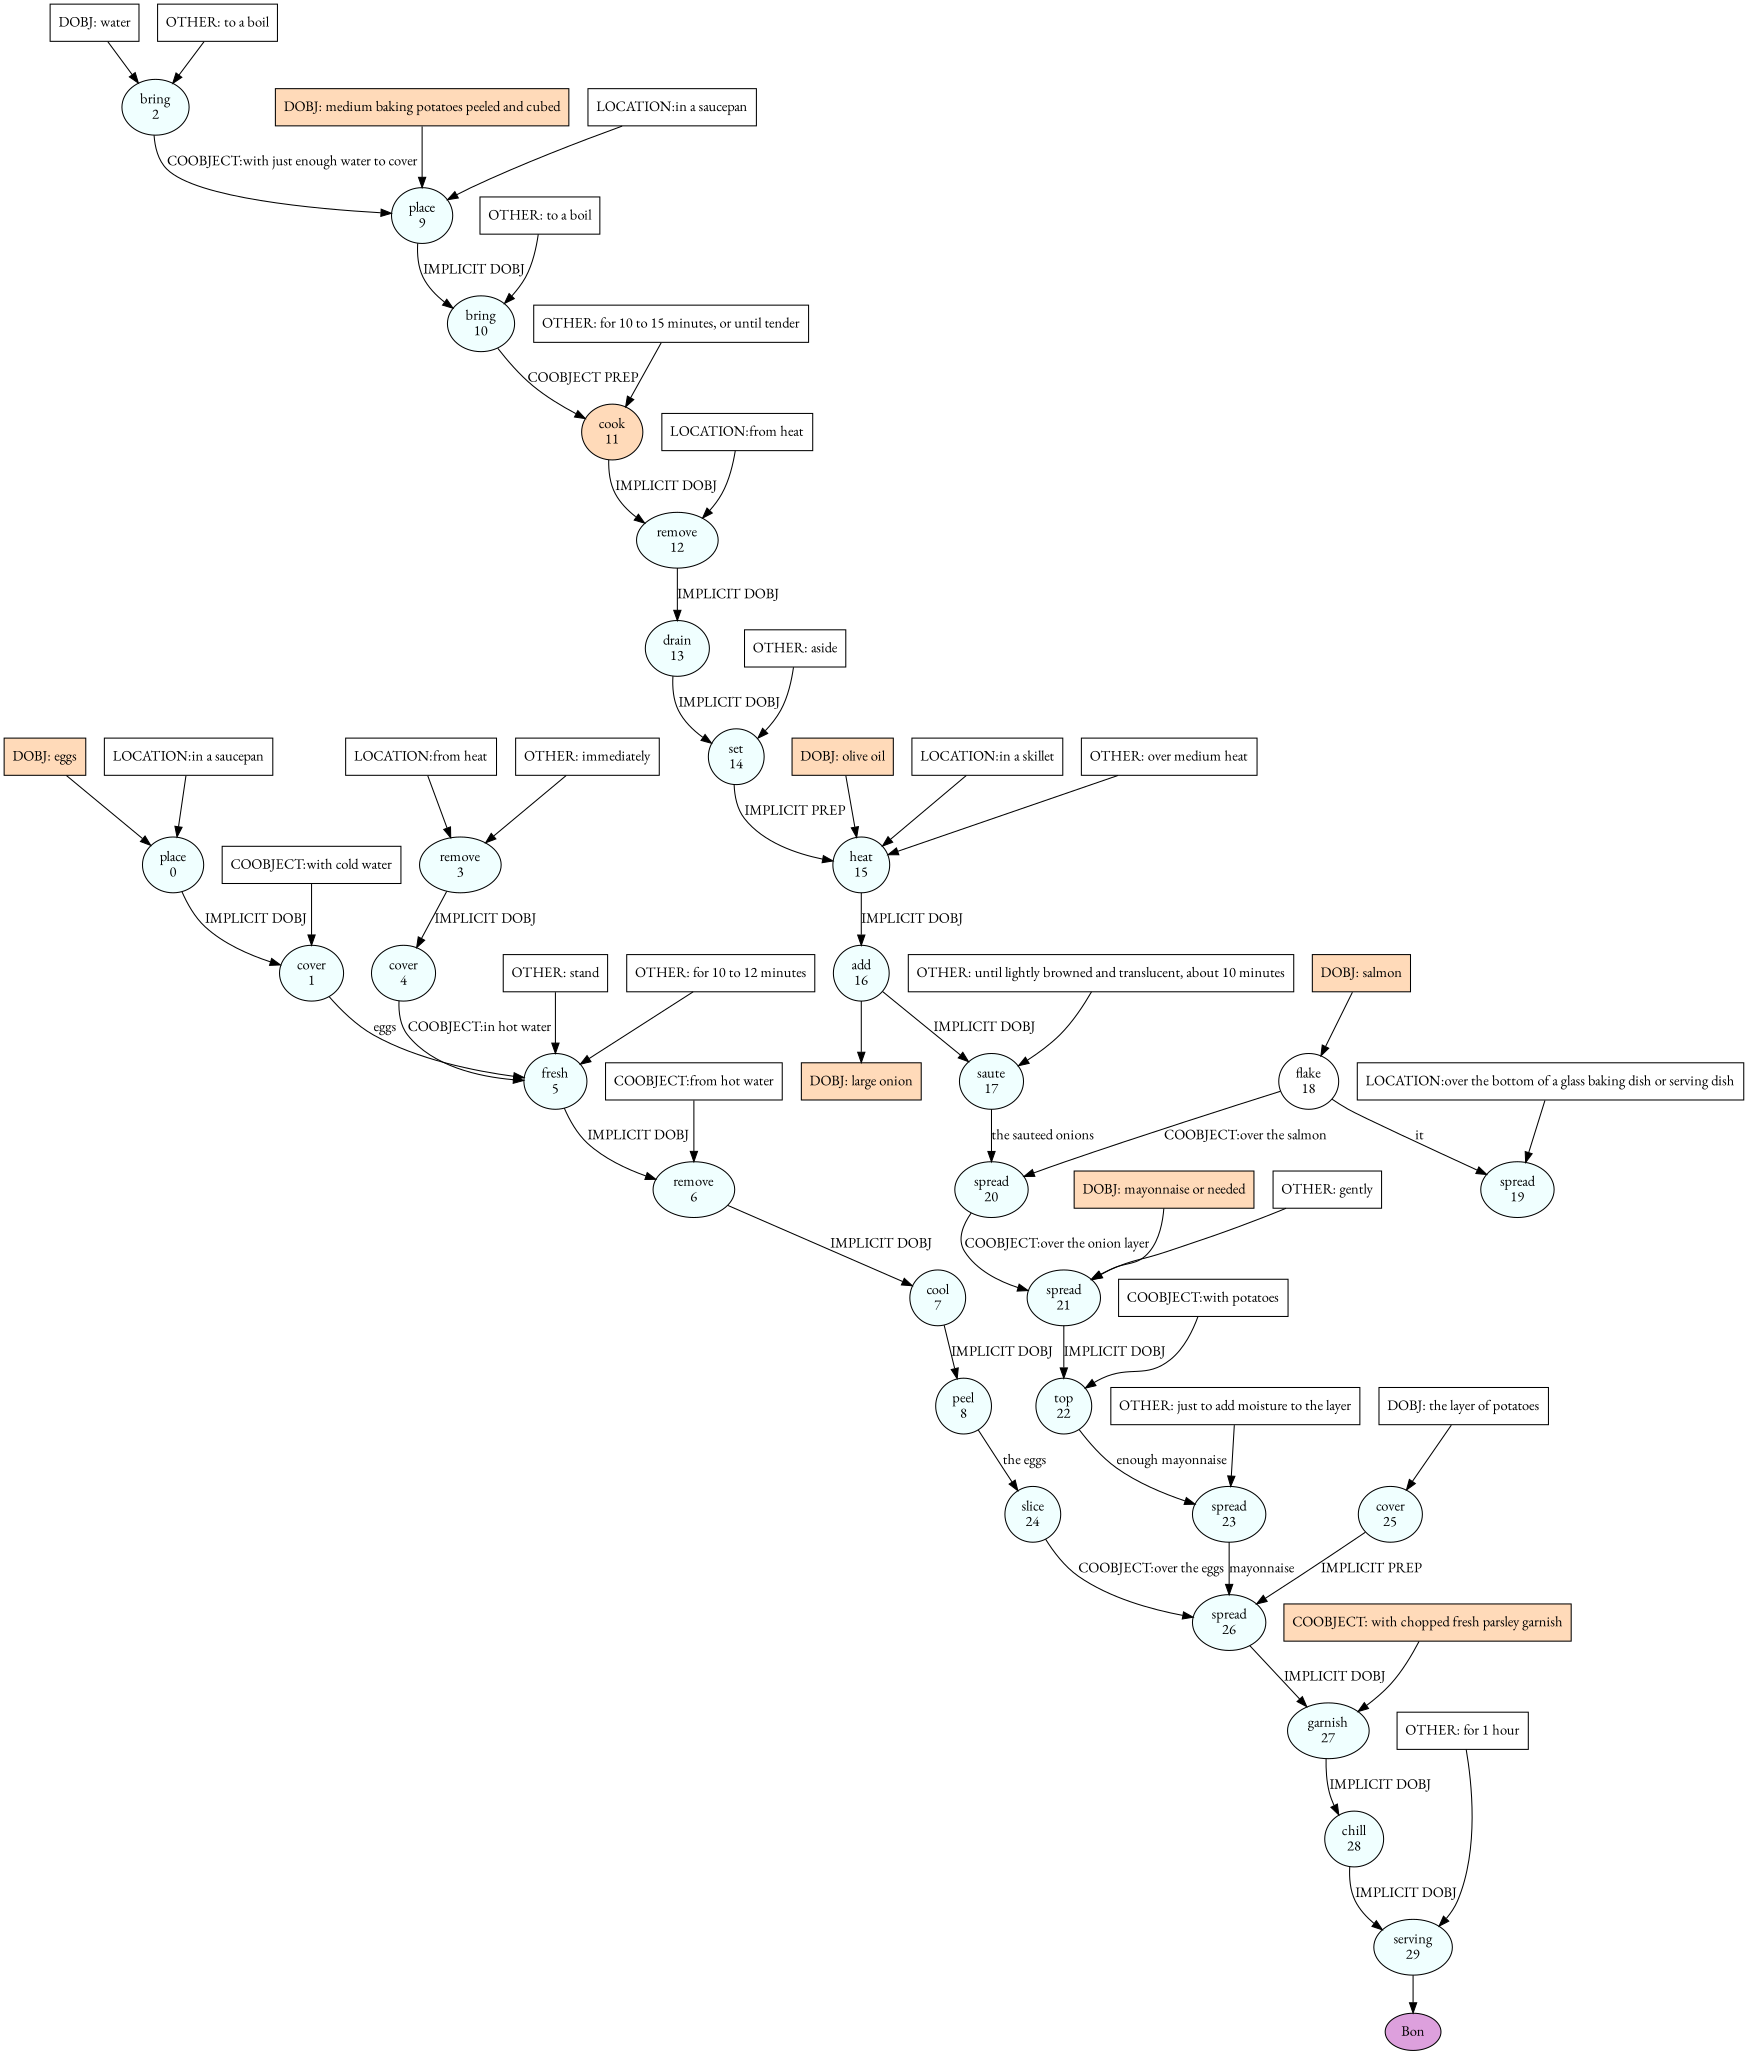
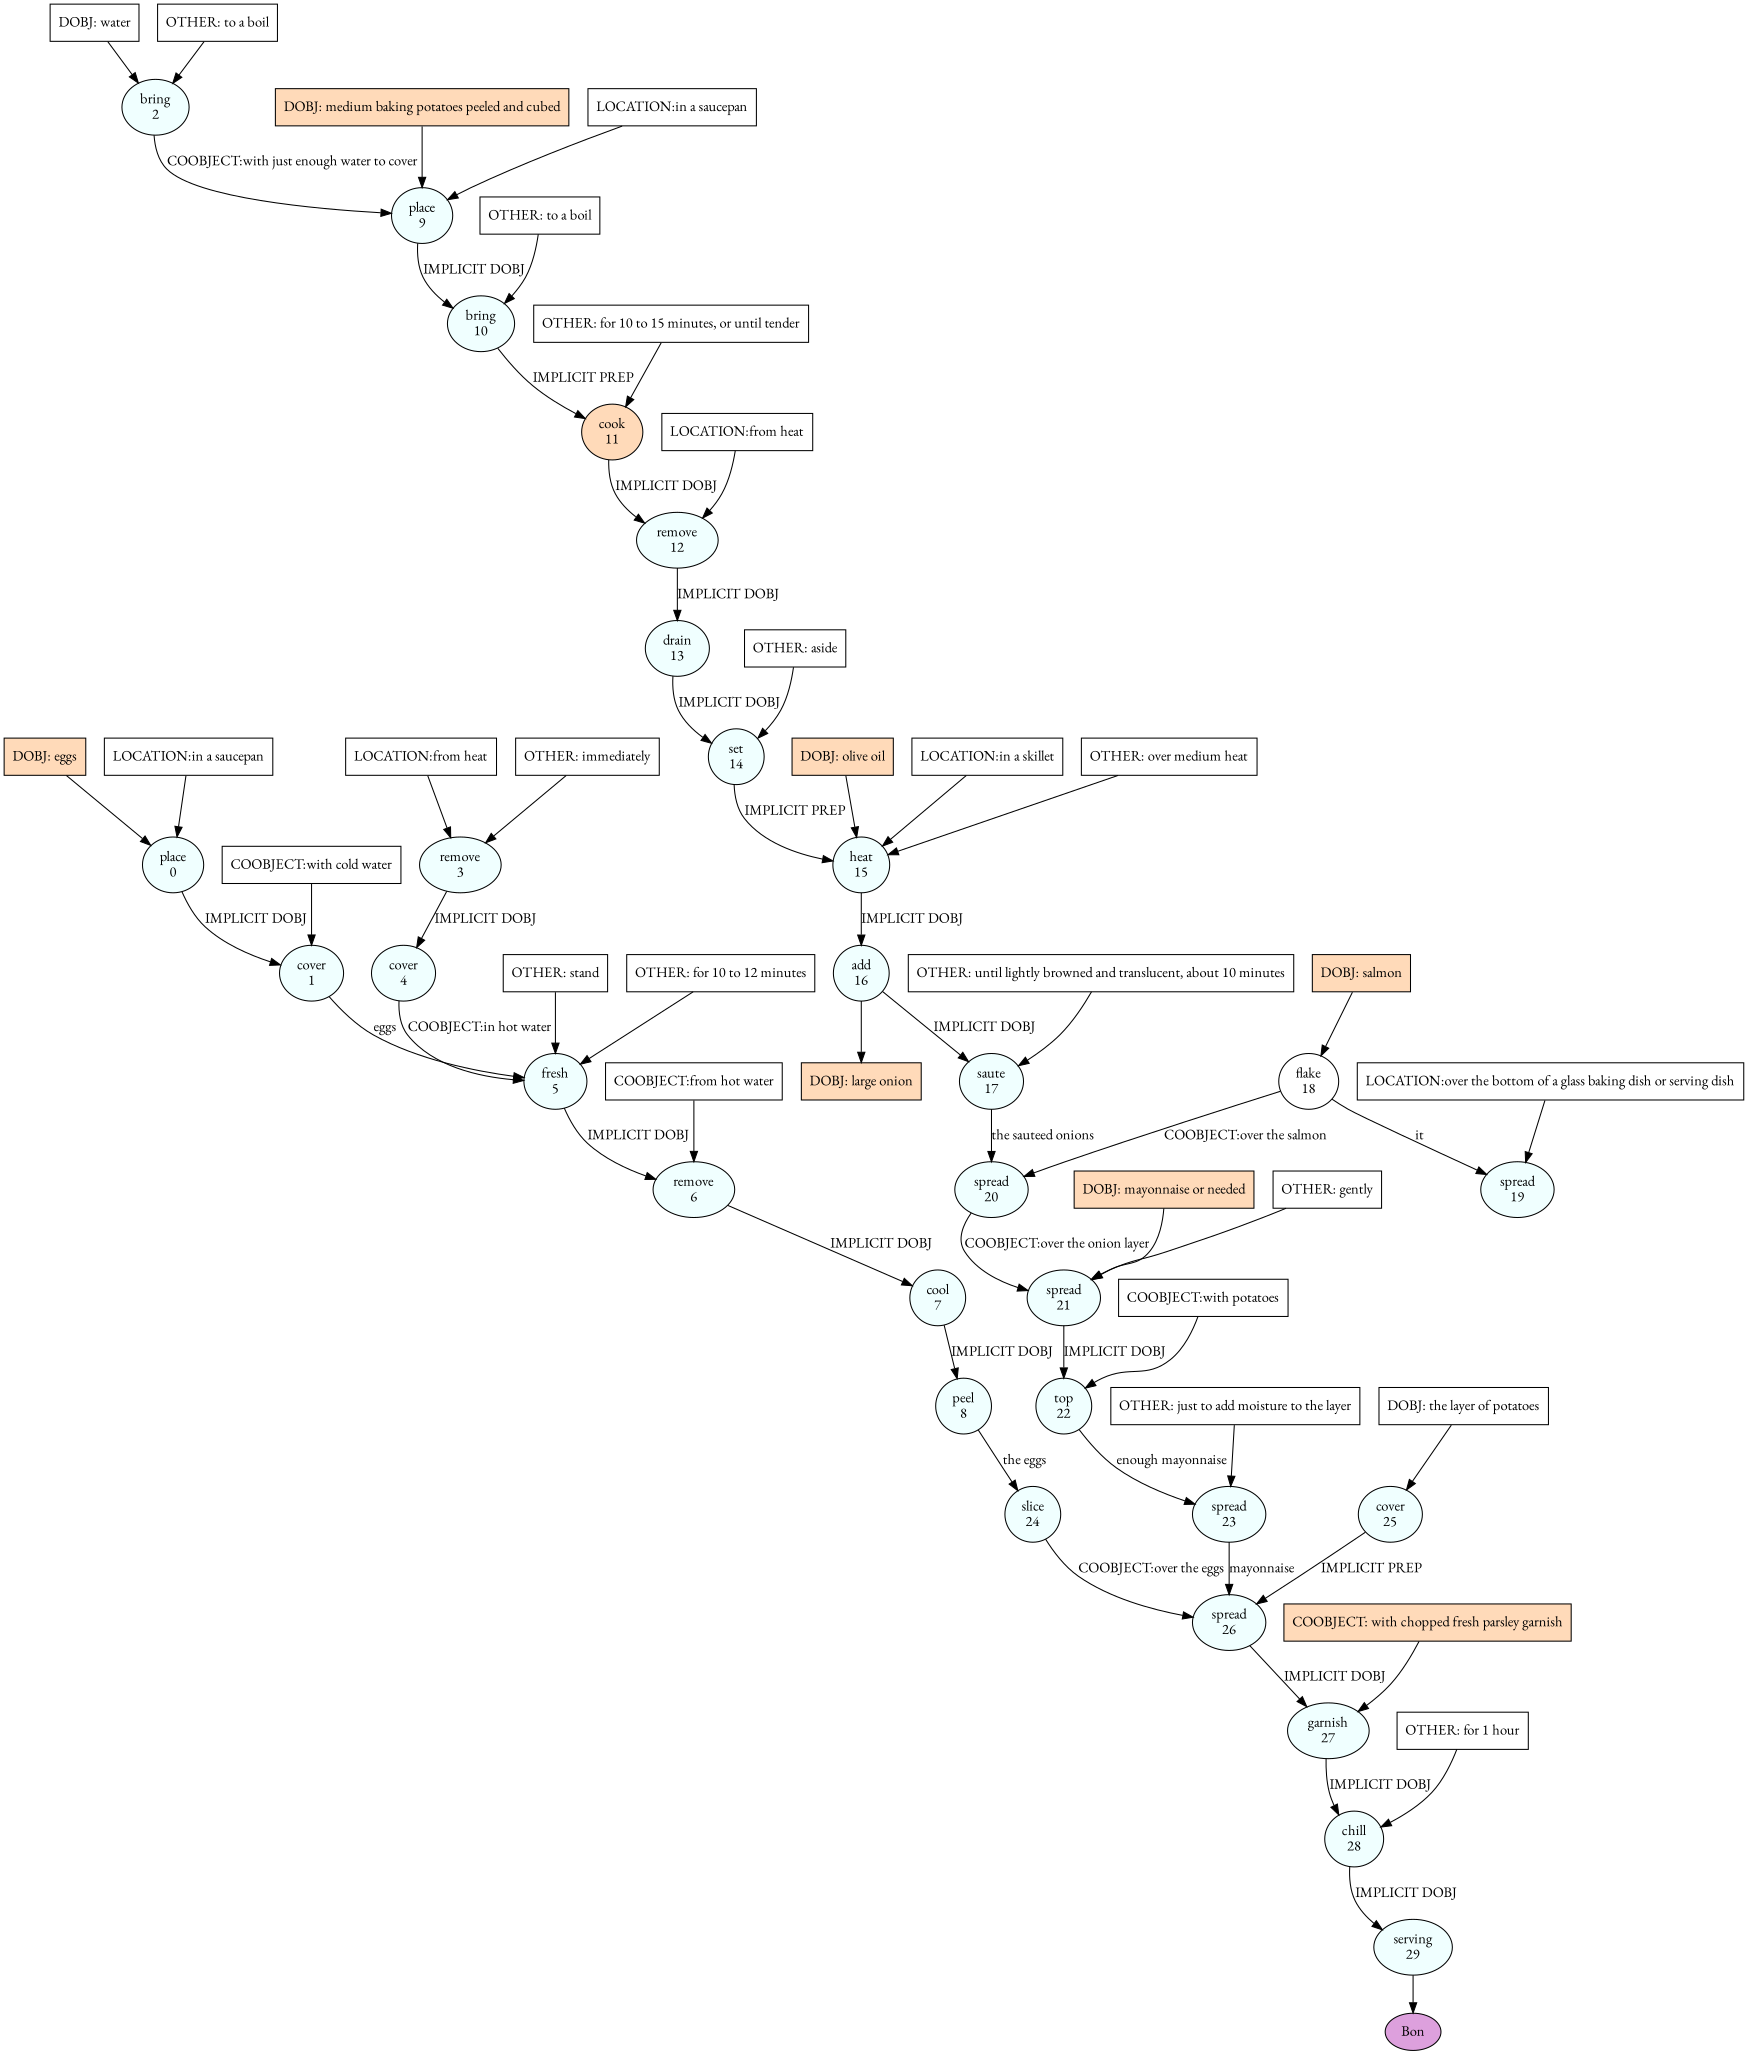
(583, 378) -> (583, 378)
(1471, 1836) -> (1431, 1793)
